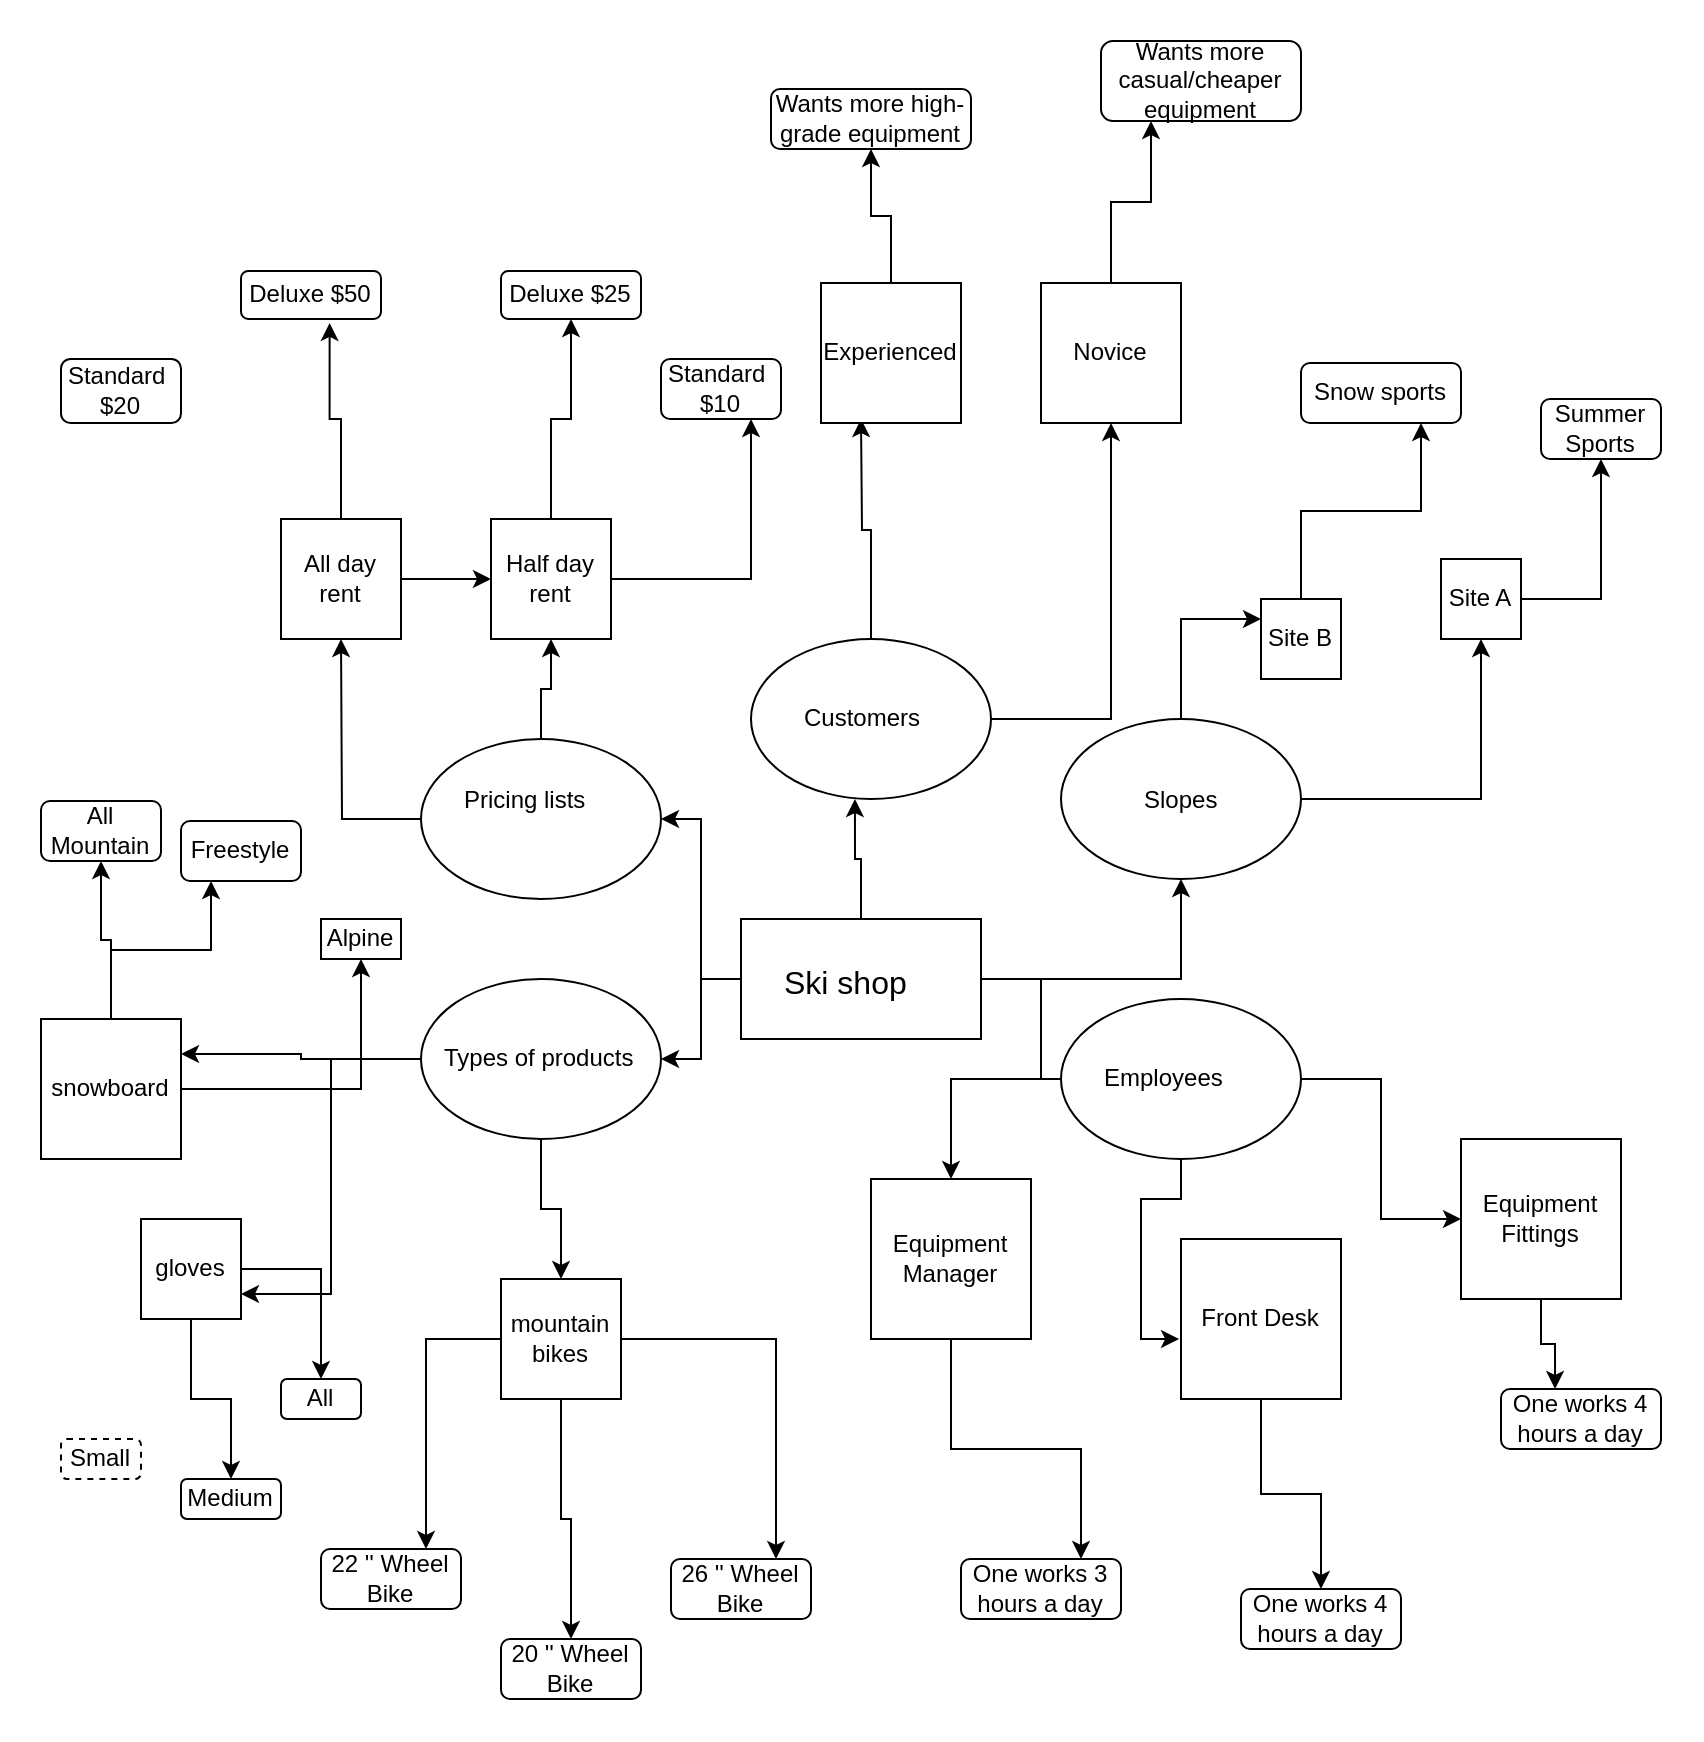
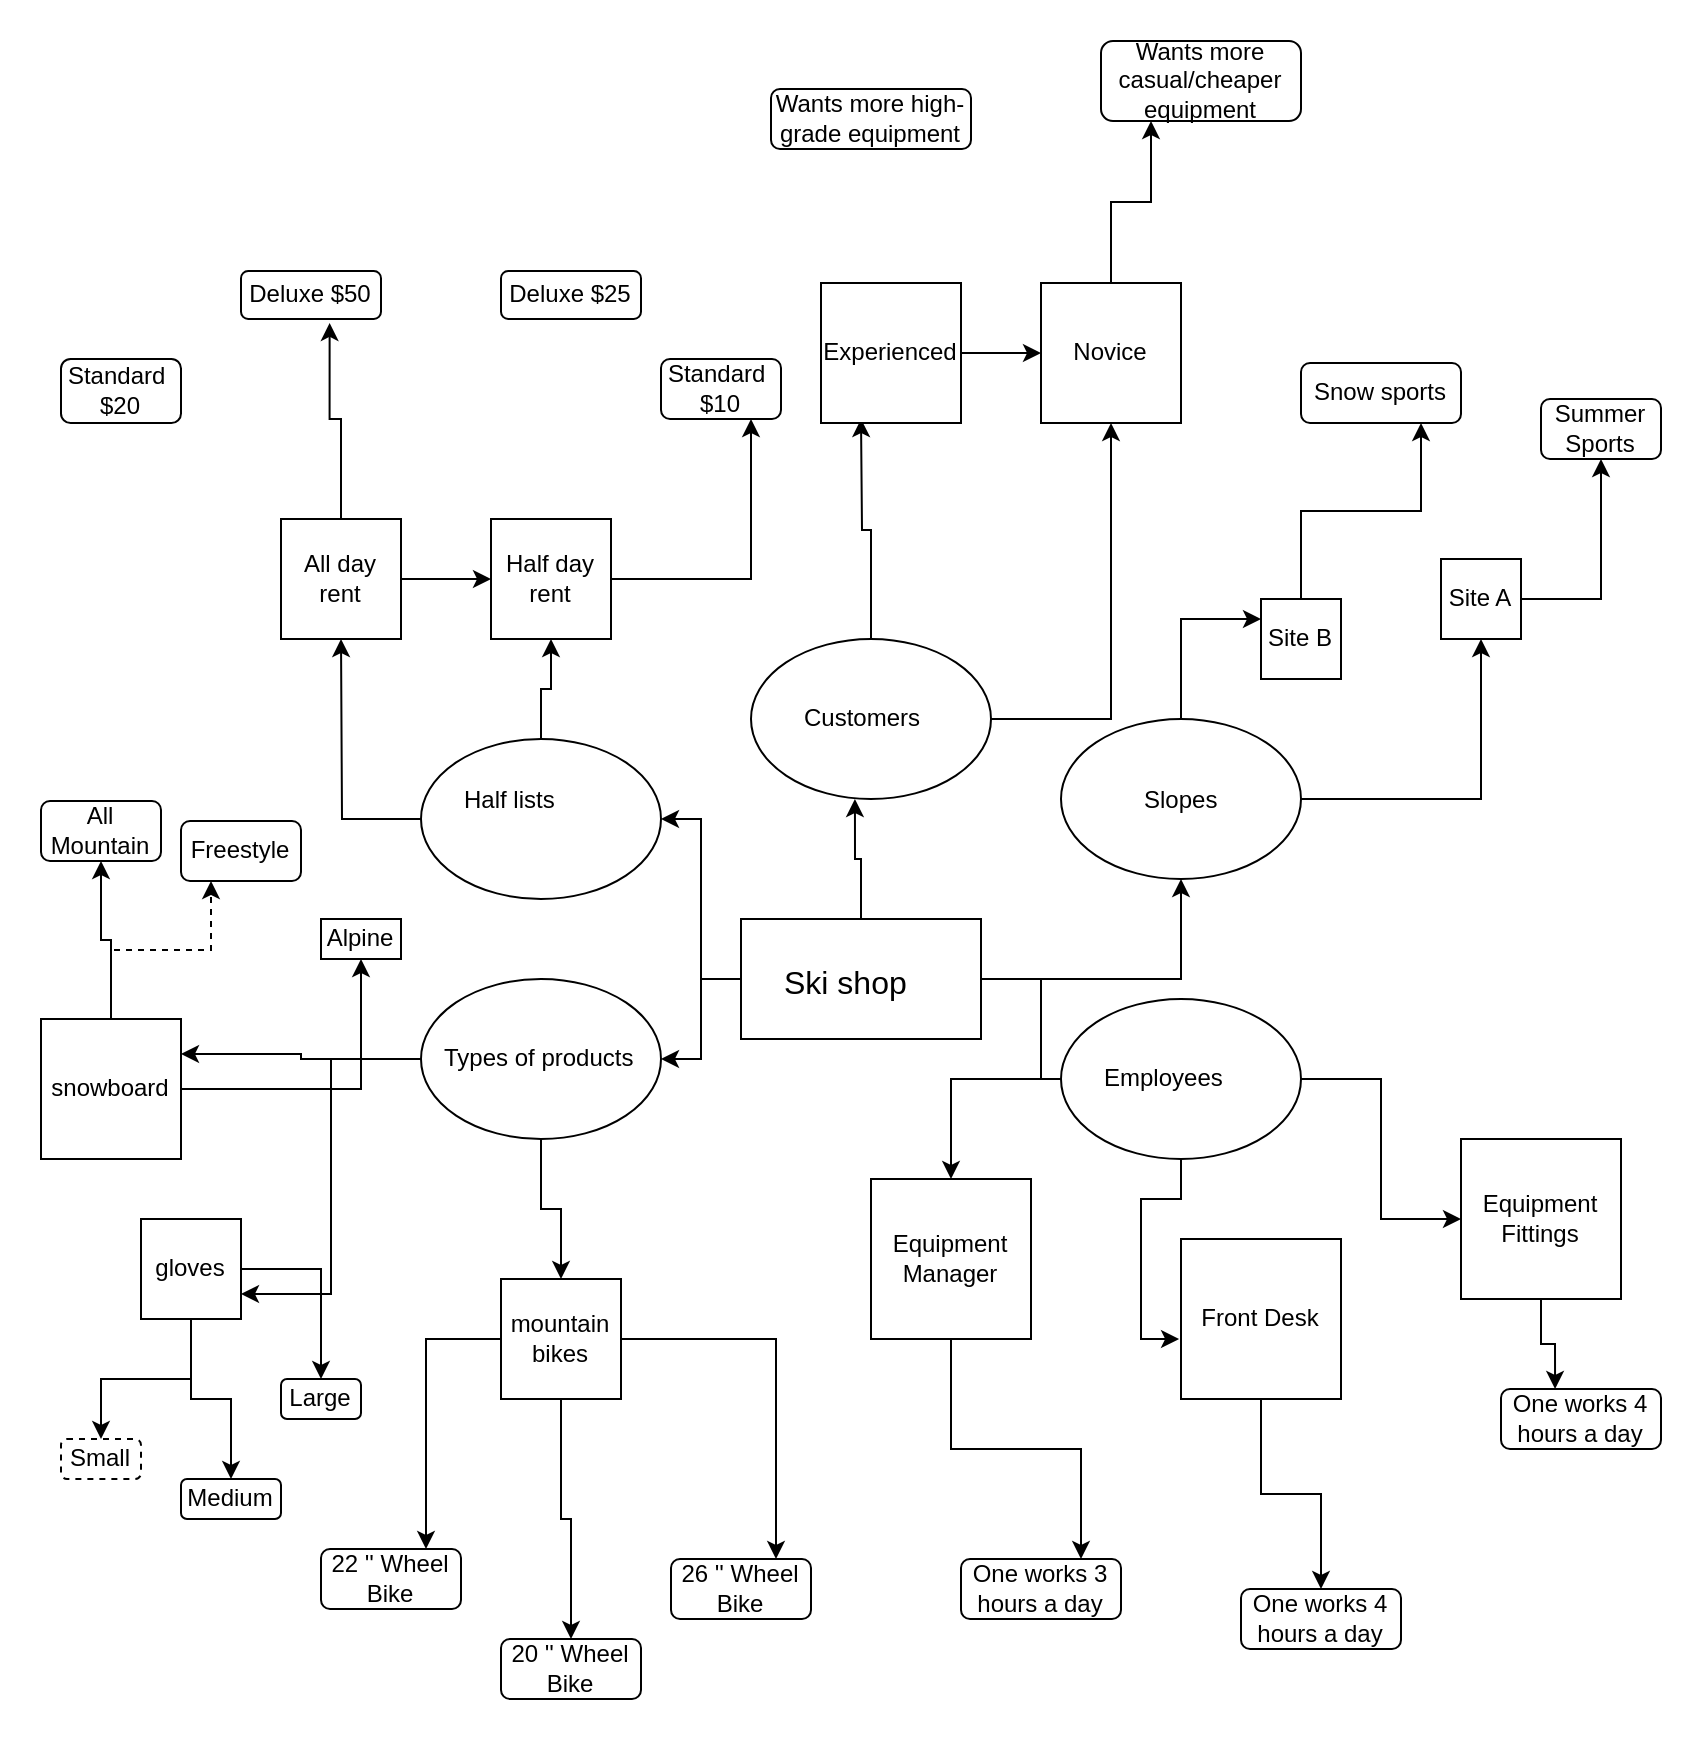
(888, 216) -> (994, 353)
(554, 419) -> none
(537, 801) -> (520, 801)
(190, 950) -> (190, 950)
none -> (121, 1379)
(321, 1399) -> (321, 1399)
